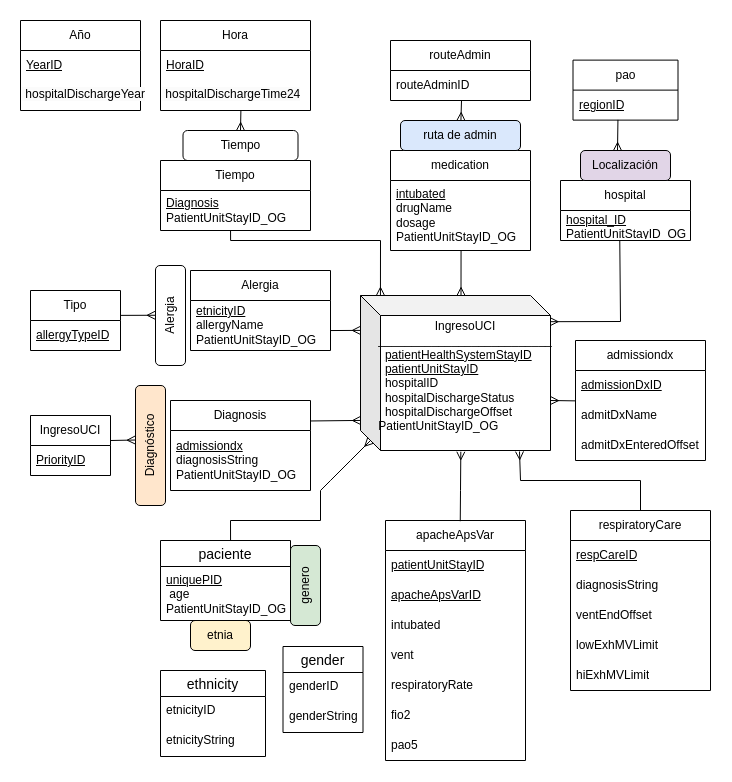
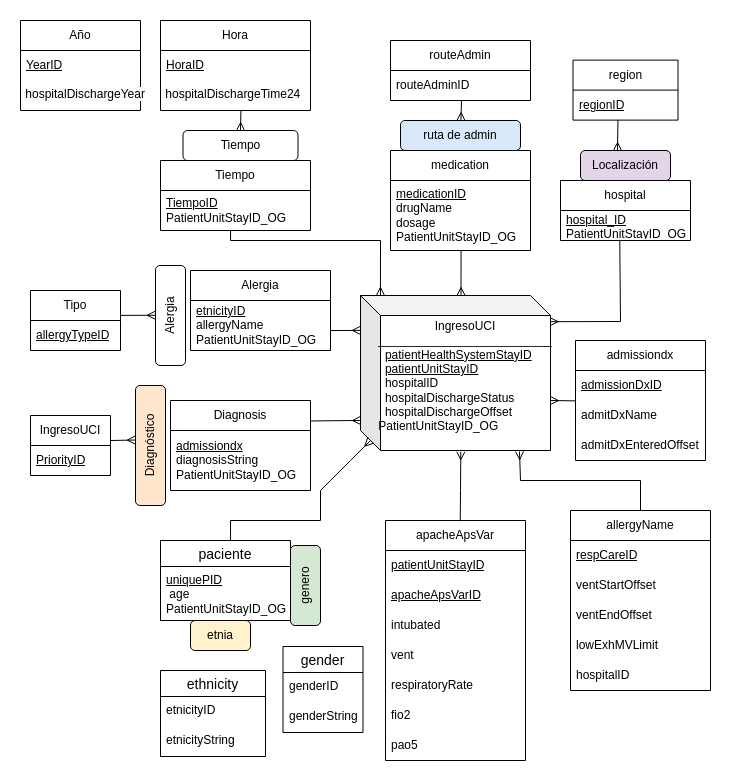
(626, 76) -> (626, 76)
(231, 211) -> (231, 211)
(461, 216) -> (461, 216)
(641, 526) -> (641, 526)
(622, 586) -> (627, 586)
(612, 676) -> (607, 676)
